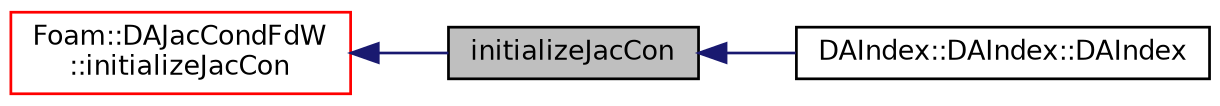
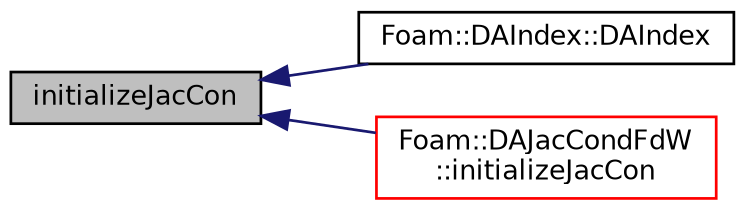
(414, 53) -> (332, 126)
(1003, 53) -> (546, 38)
